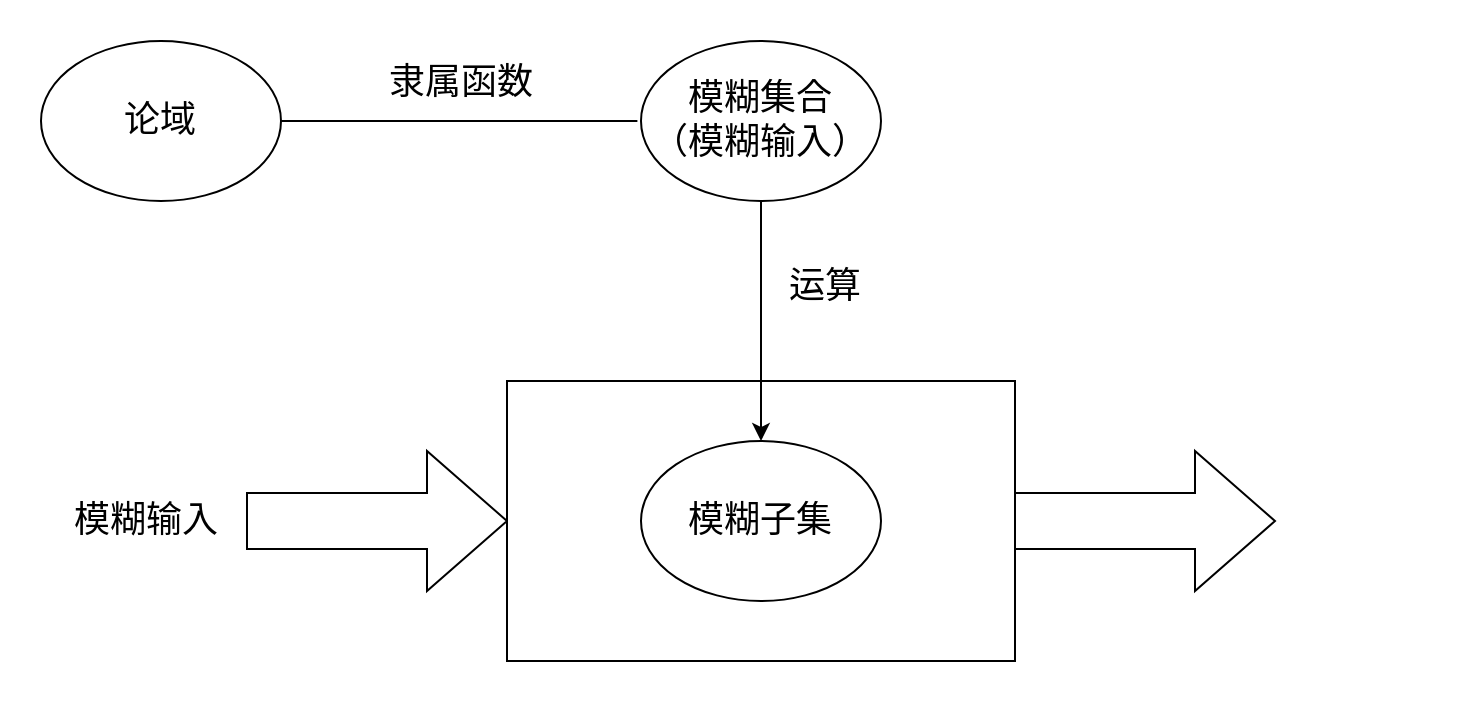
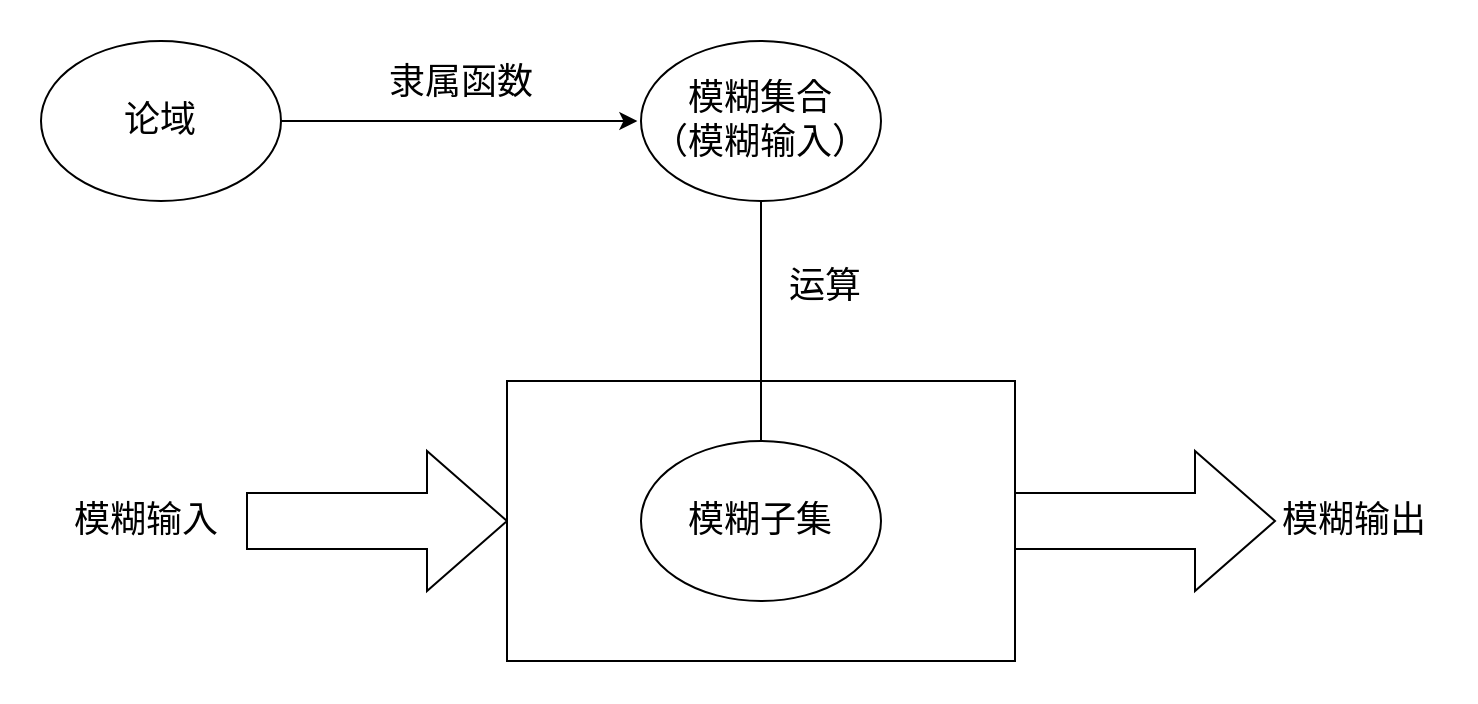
(628, 121) -> (622, 121)
(761, 426) -> (761, 431)
none -> (1355, 521)
